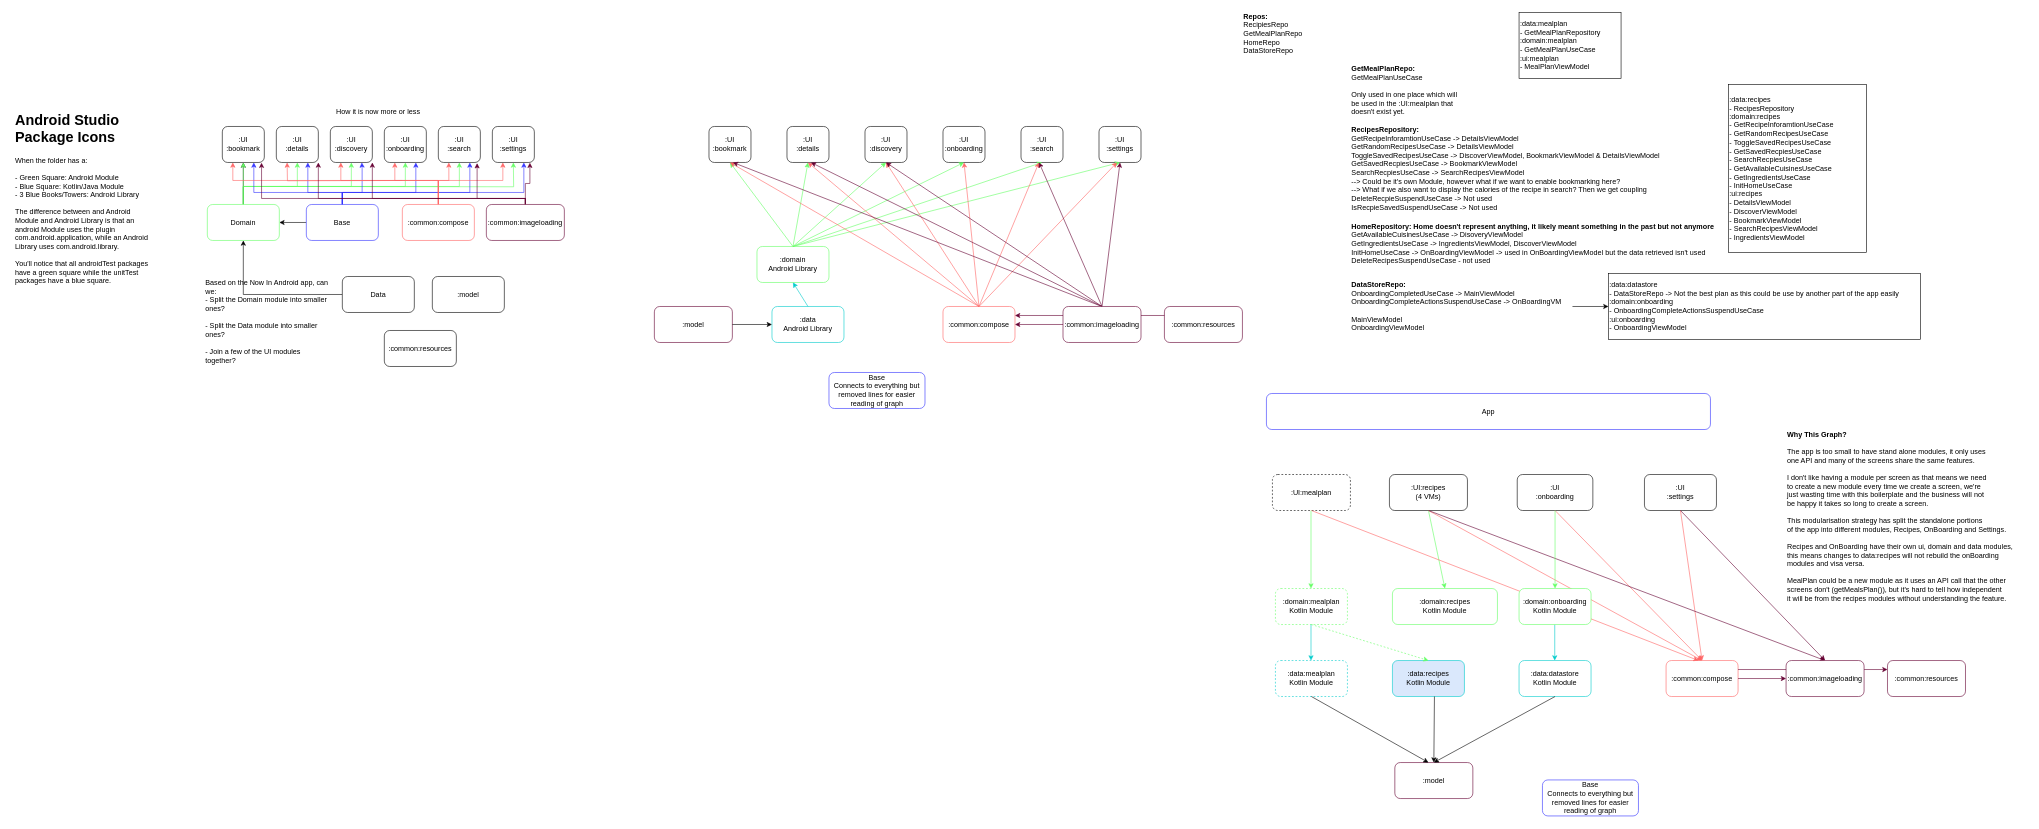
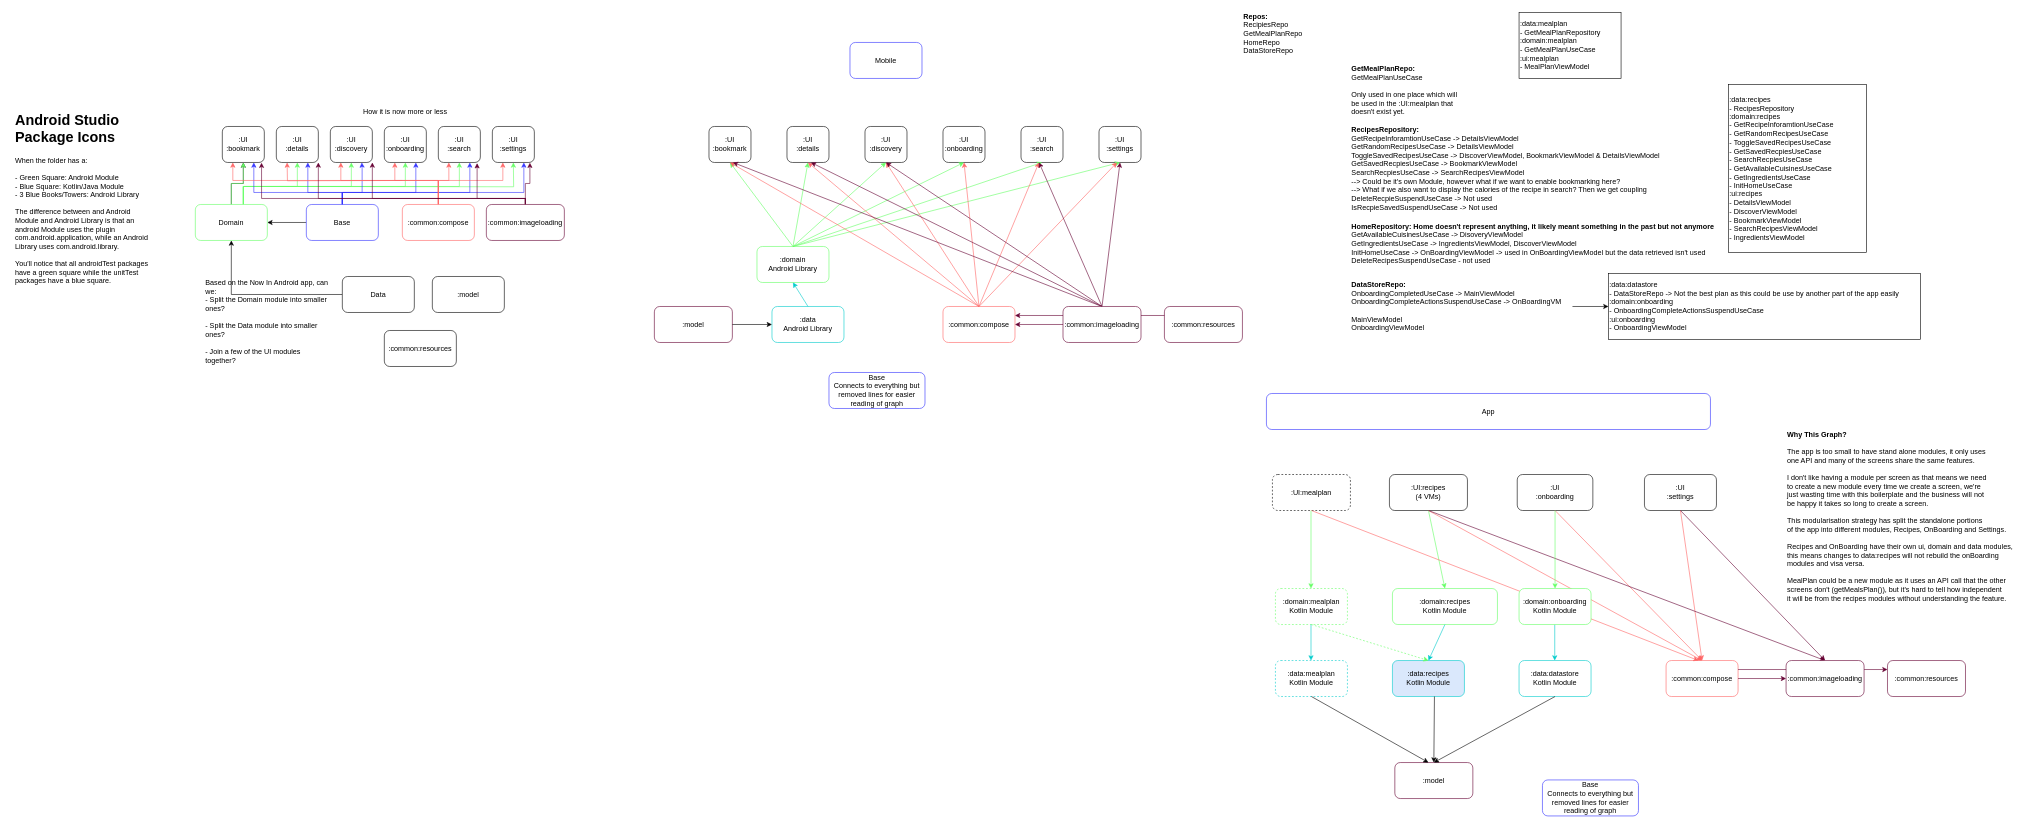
none -> (886, 60)
(378, 111) -> (405, 111)
(243, 222) -> (231, 222)
none -> (1438, 640)
